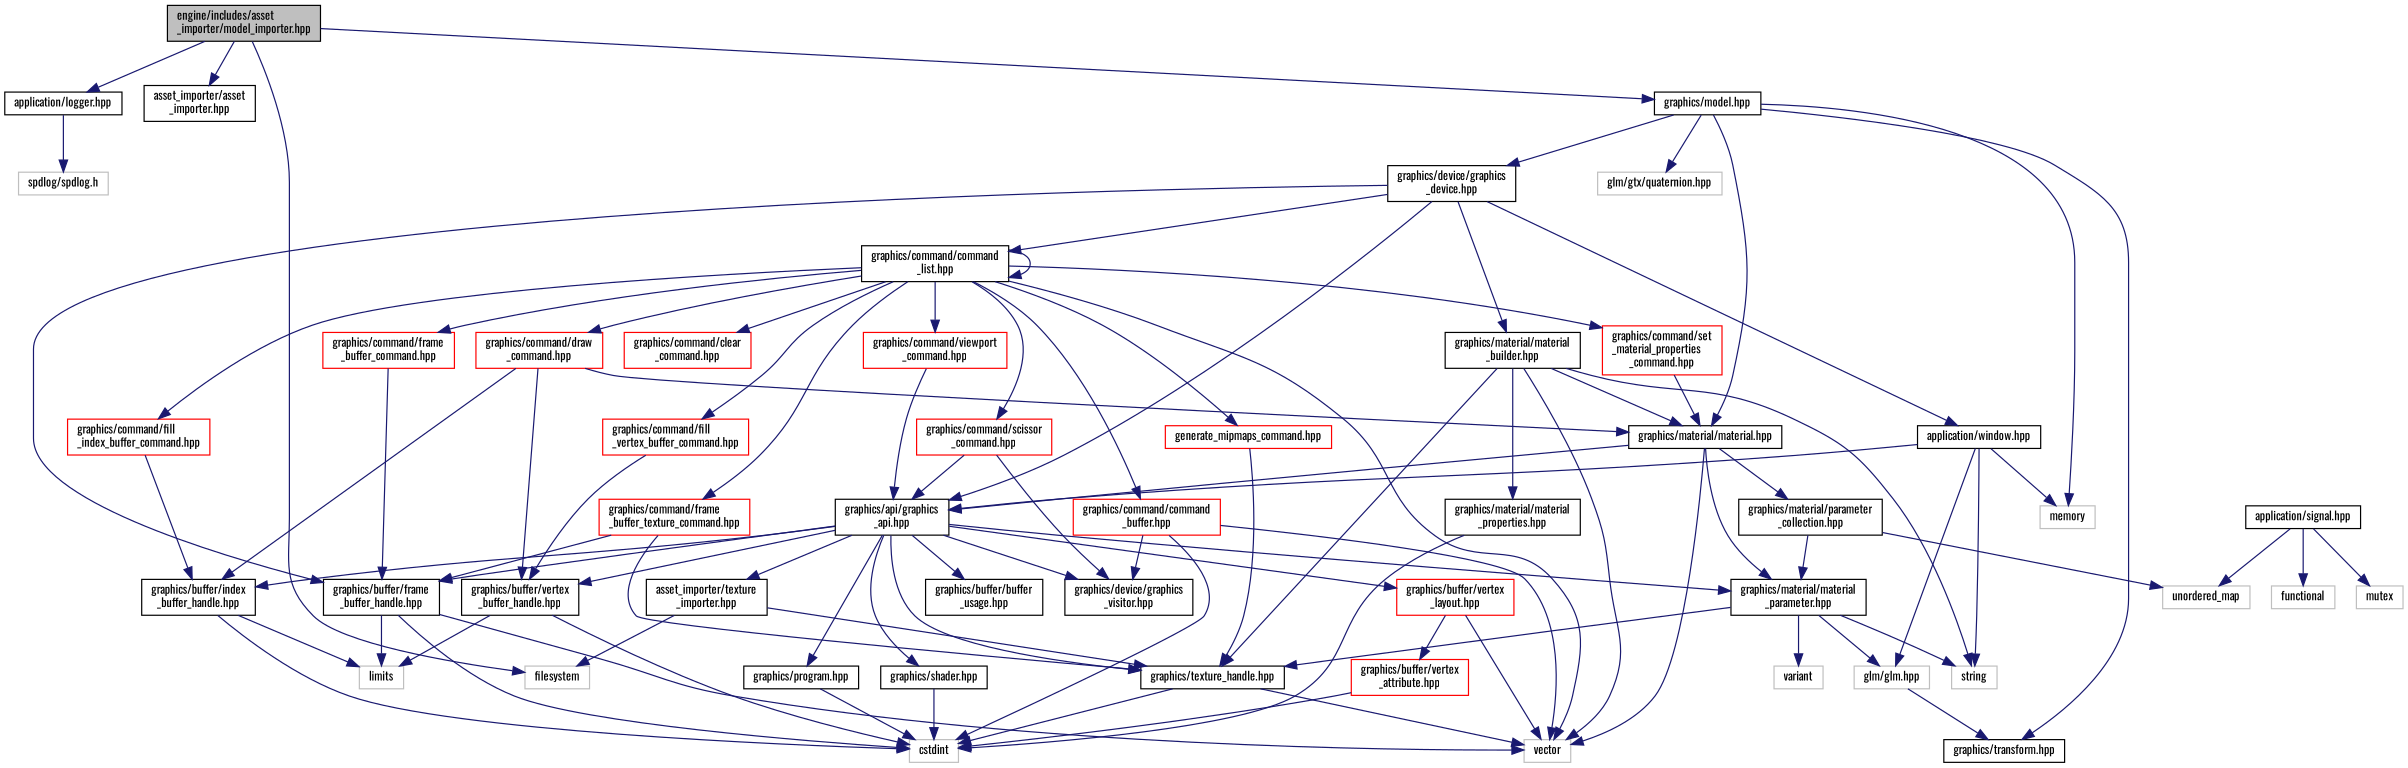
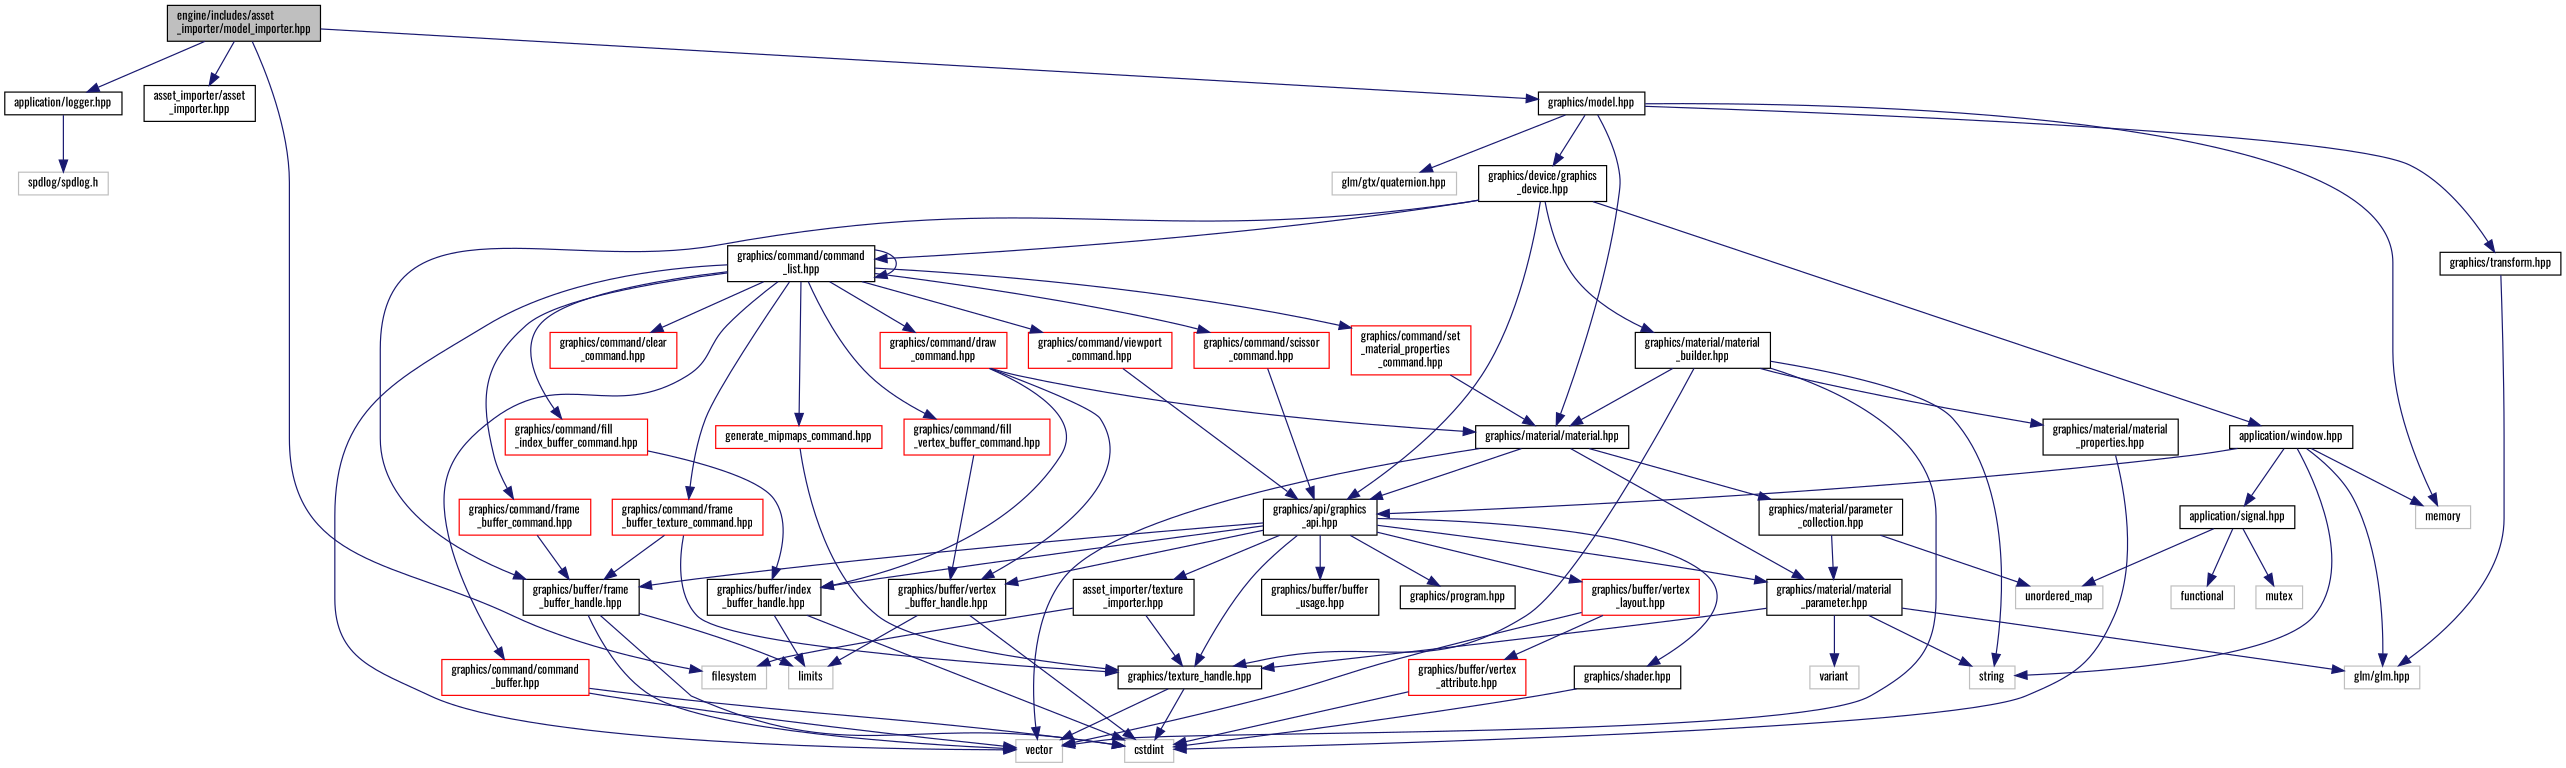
none -> (2268, 472)
(1129, 597) -> none
(852, 706) -> none
(1943, 711) -> (2504, 485)
